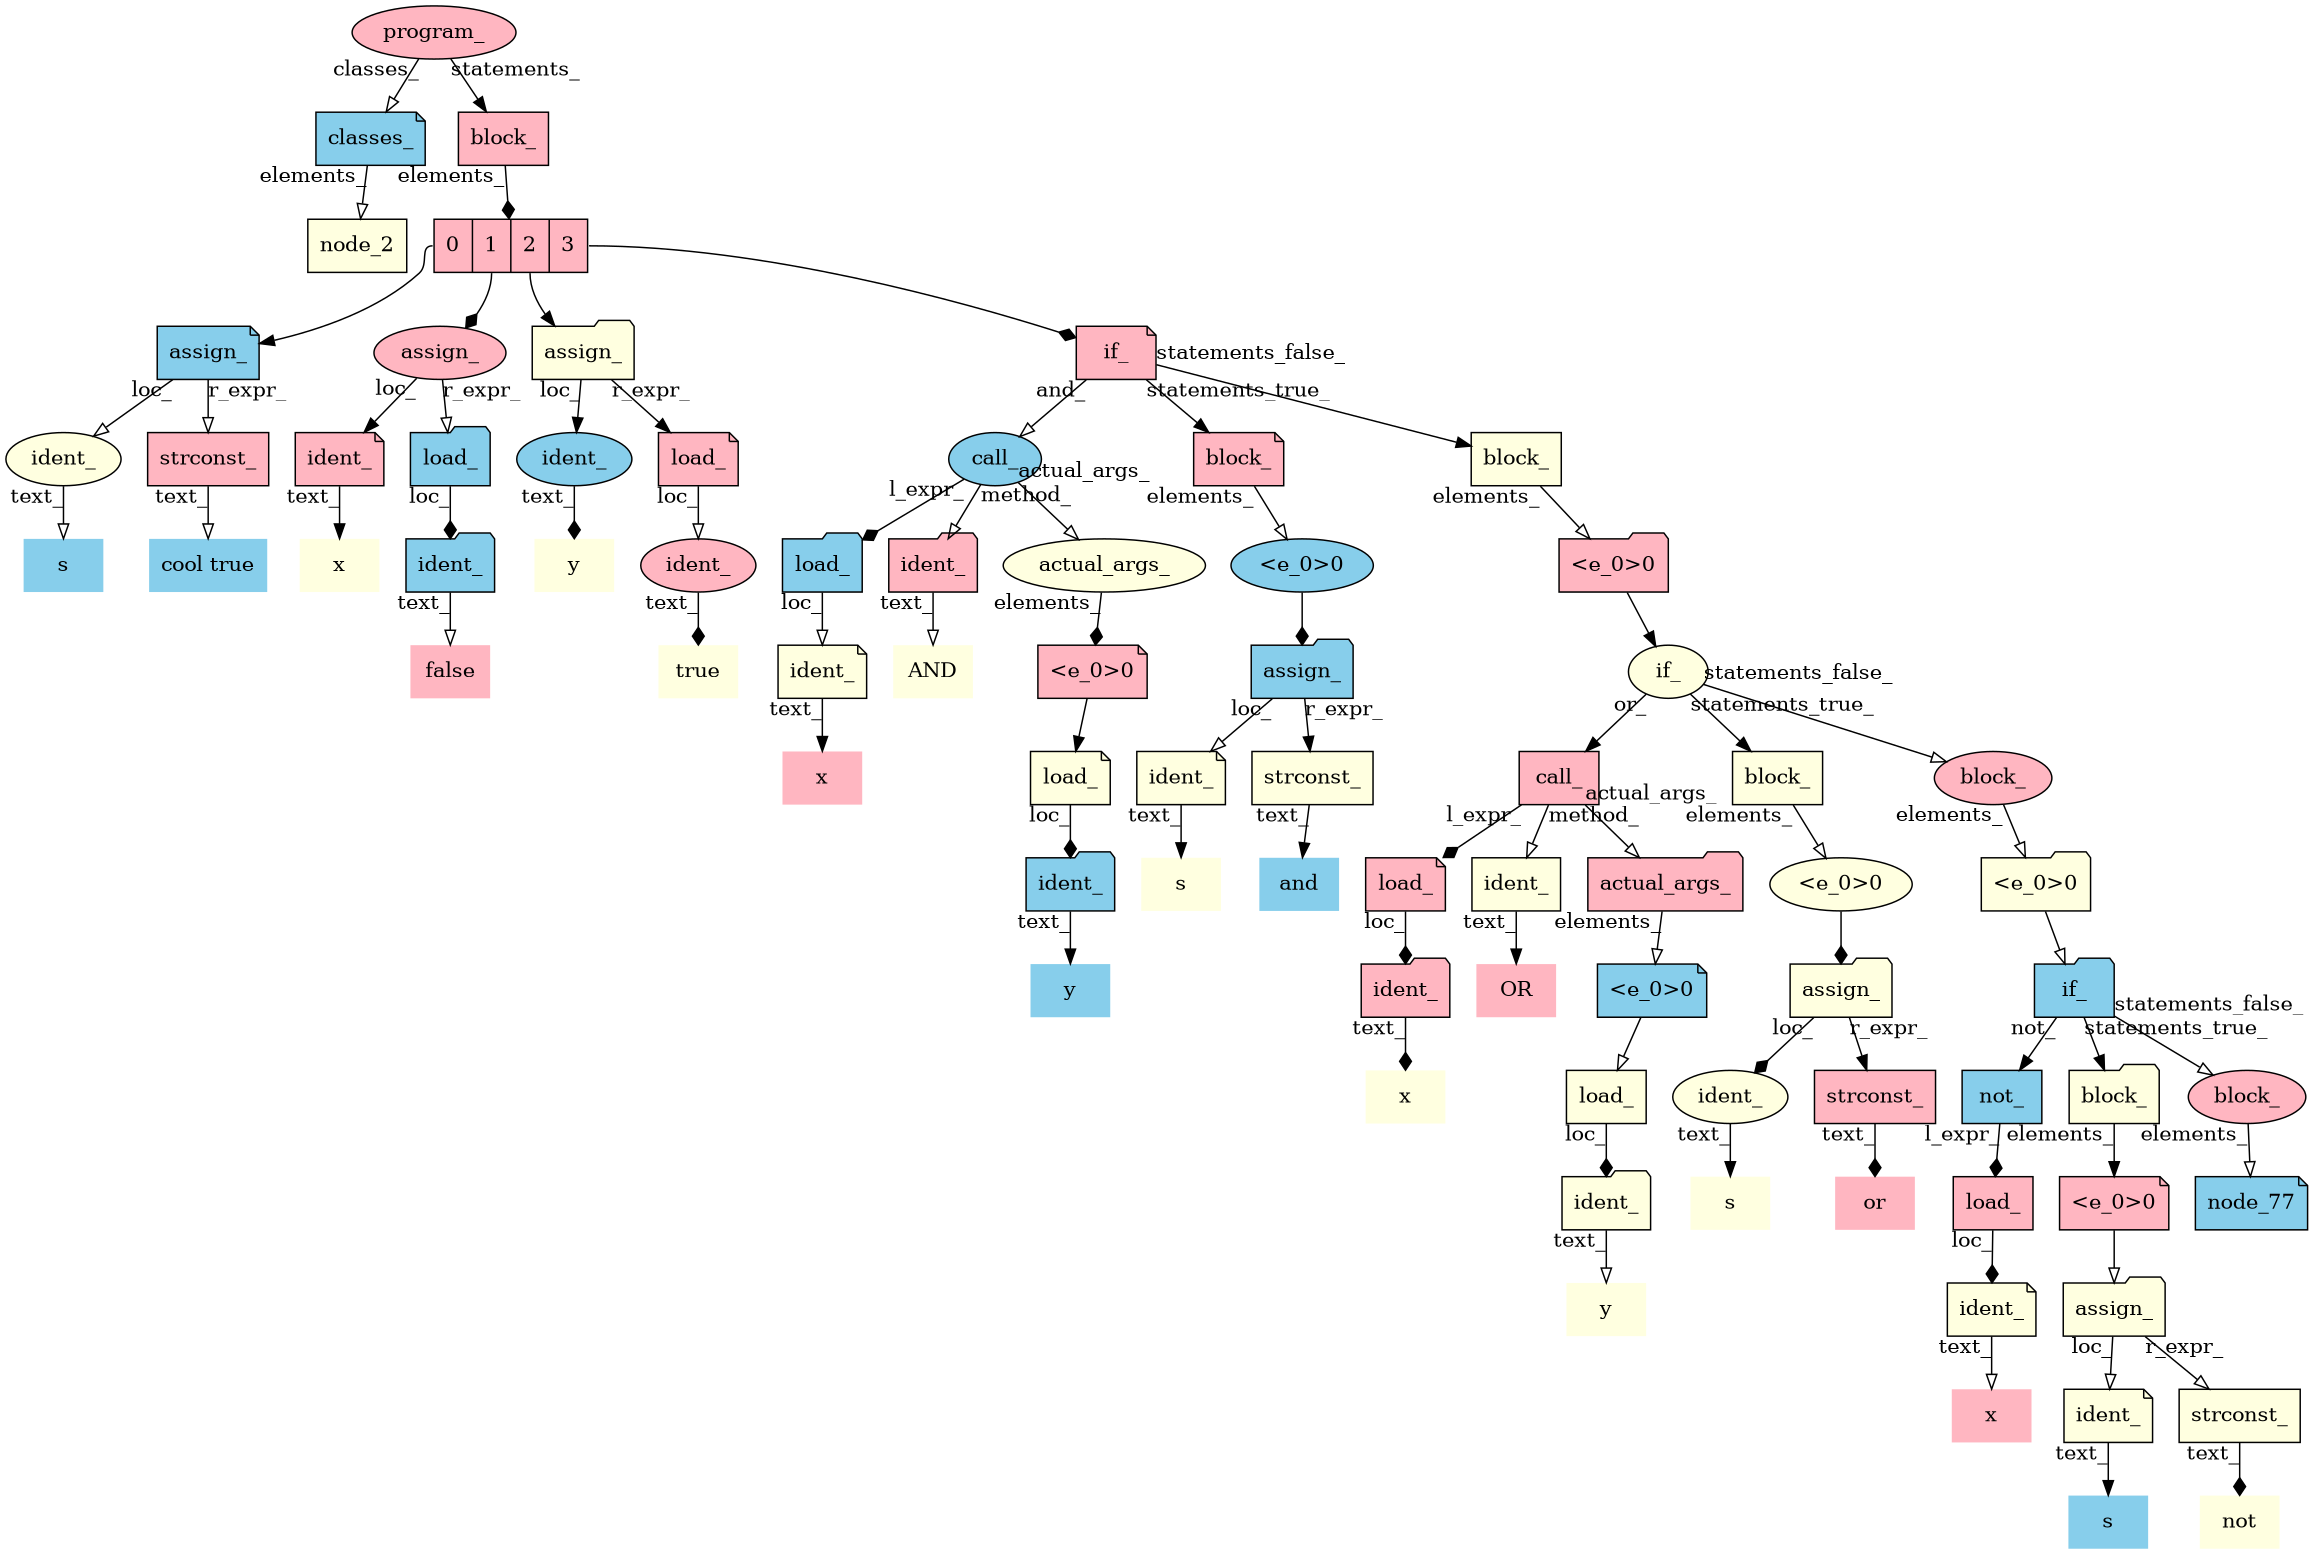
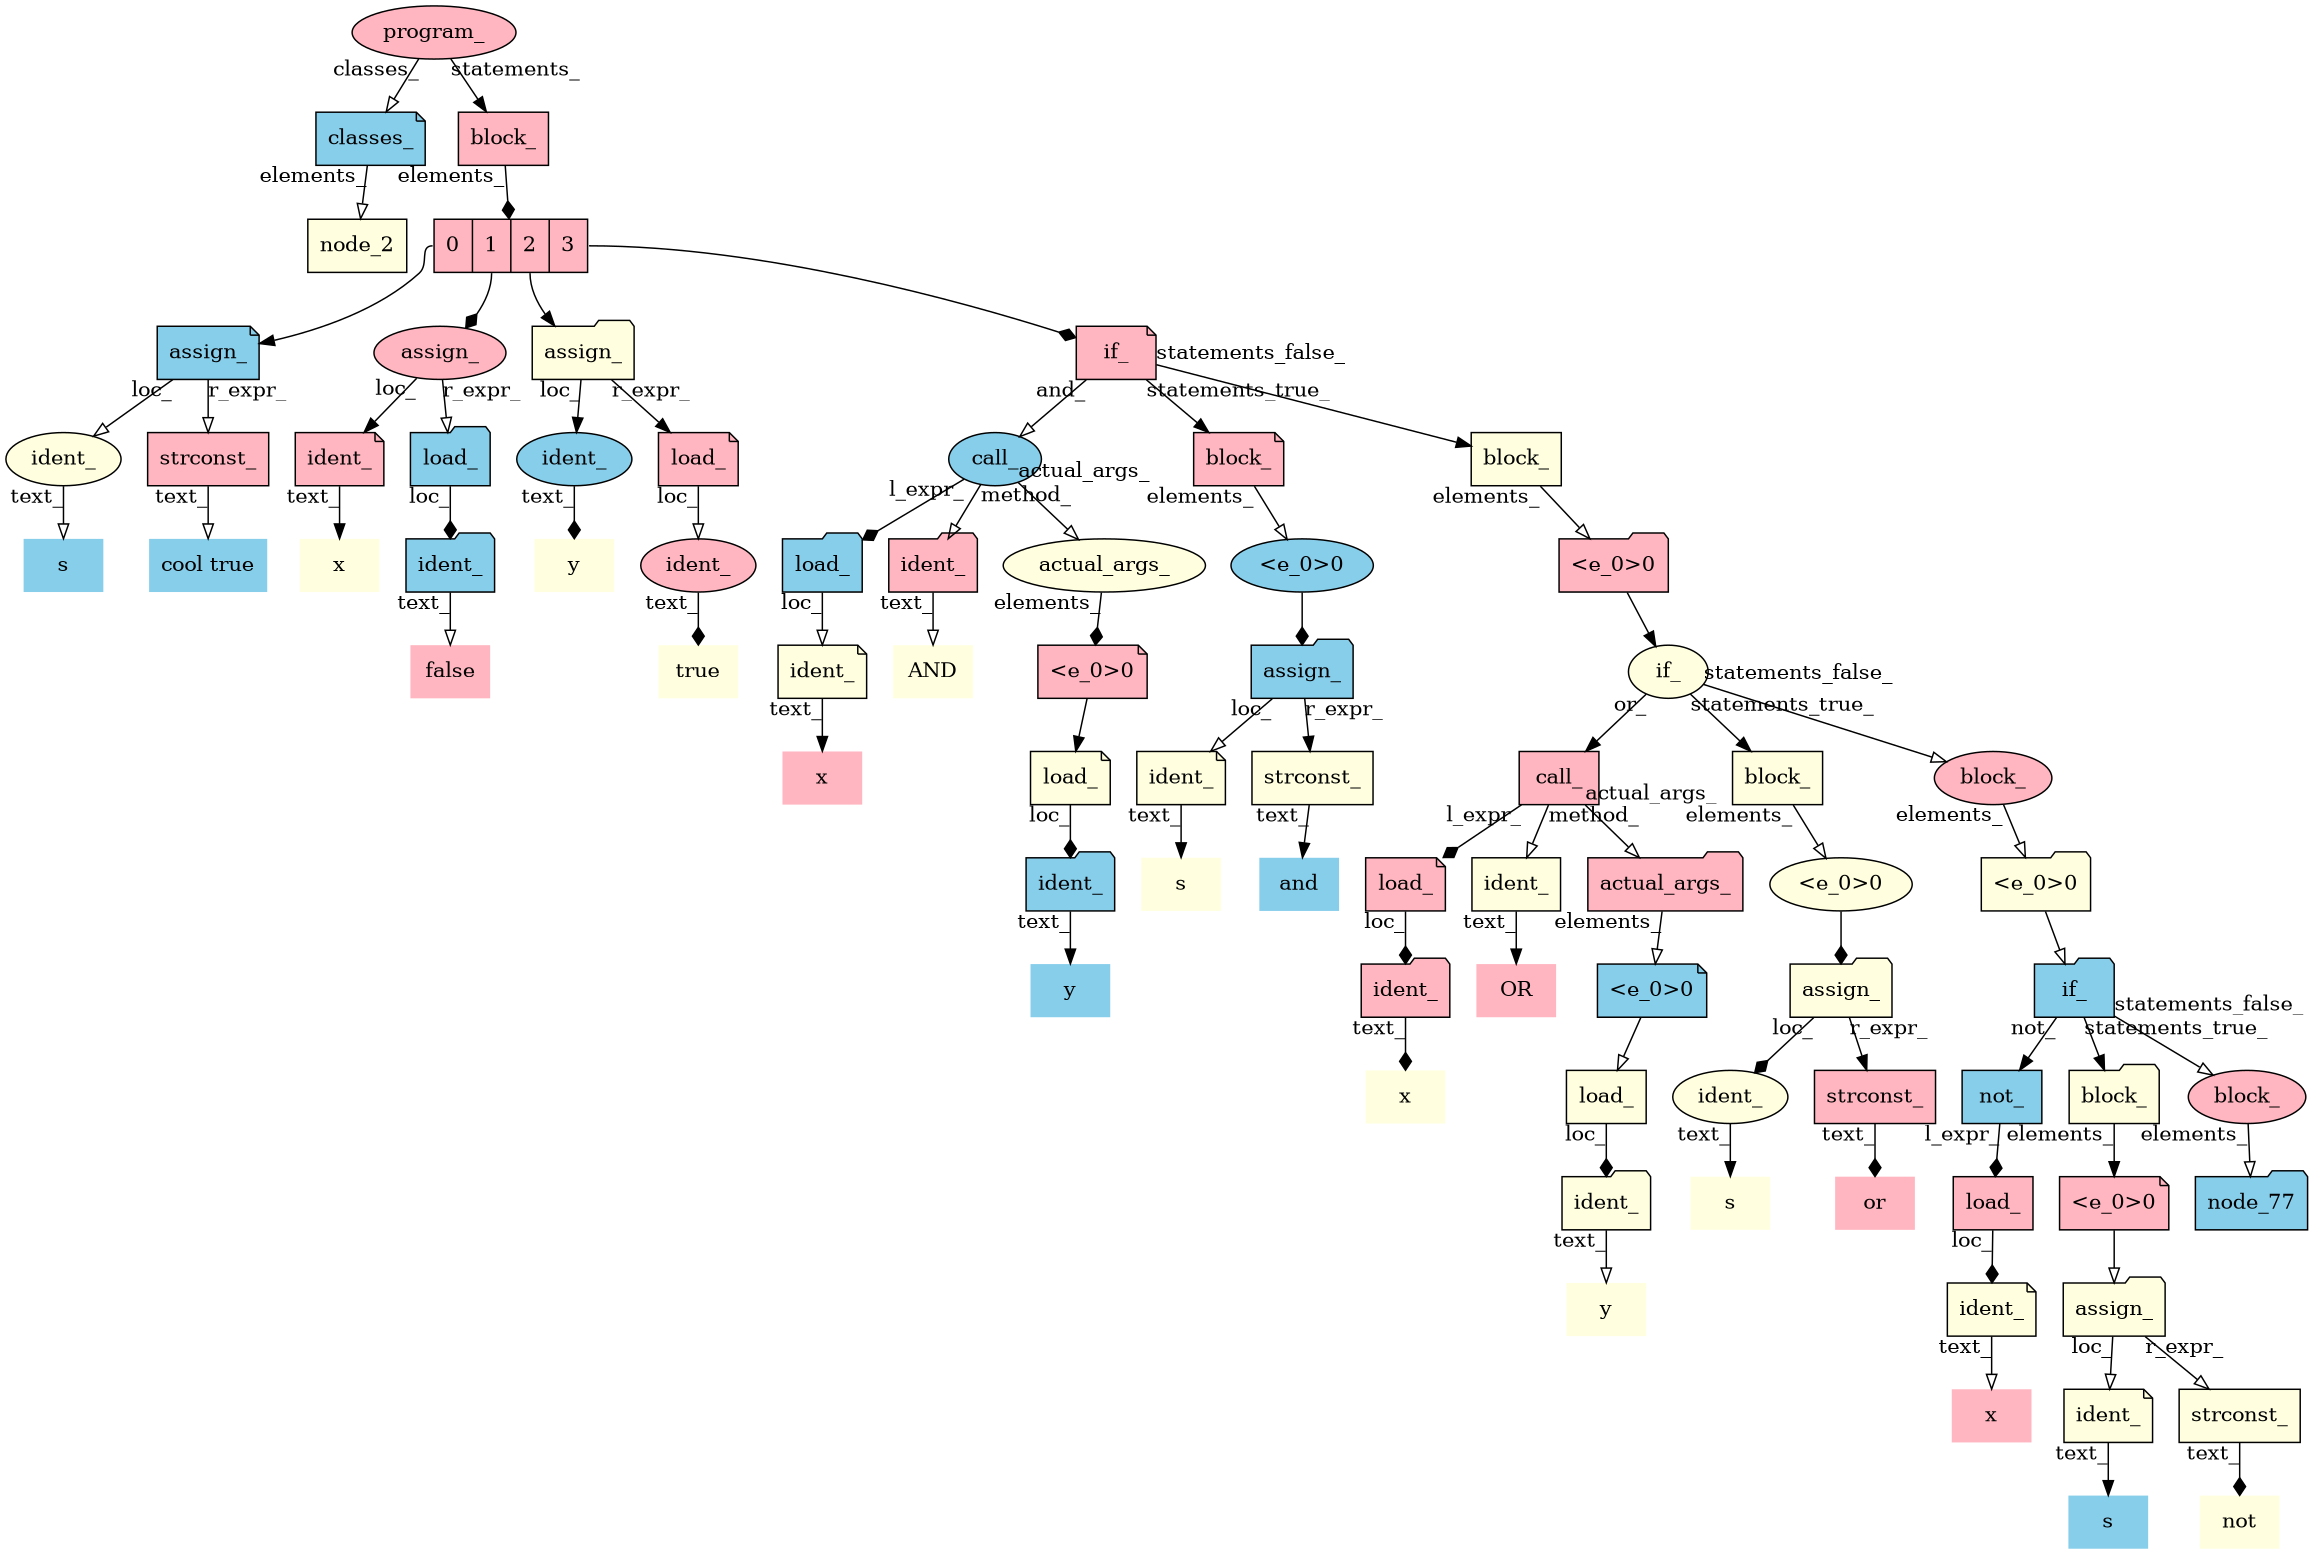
(2251, 1203) -> (2251, 1203)
